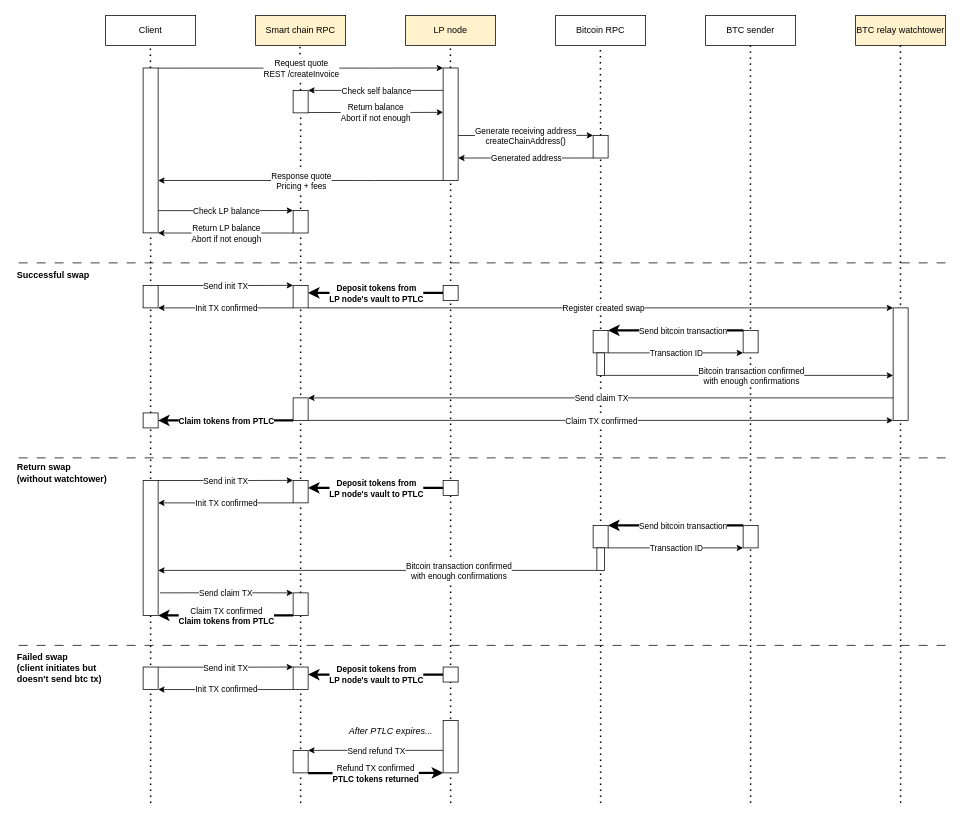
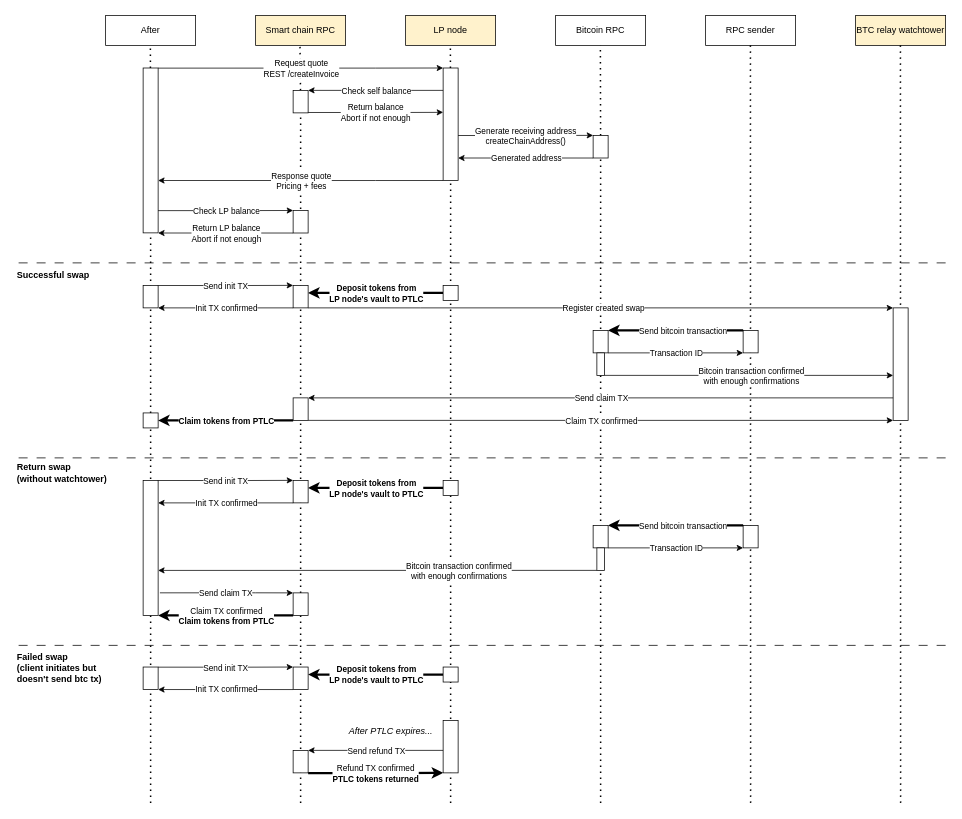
(150, 30) -> (150, 30)
(750, 30) -> (750, 30)
